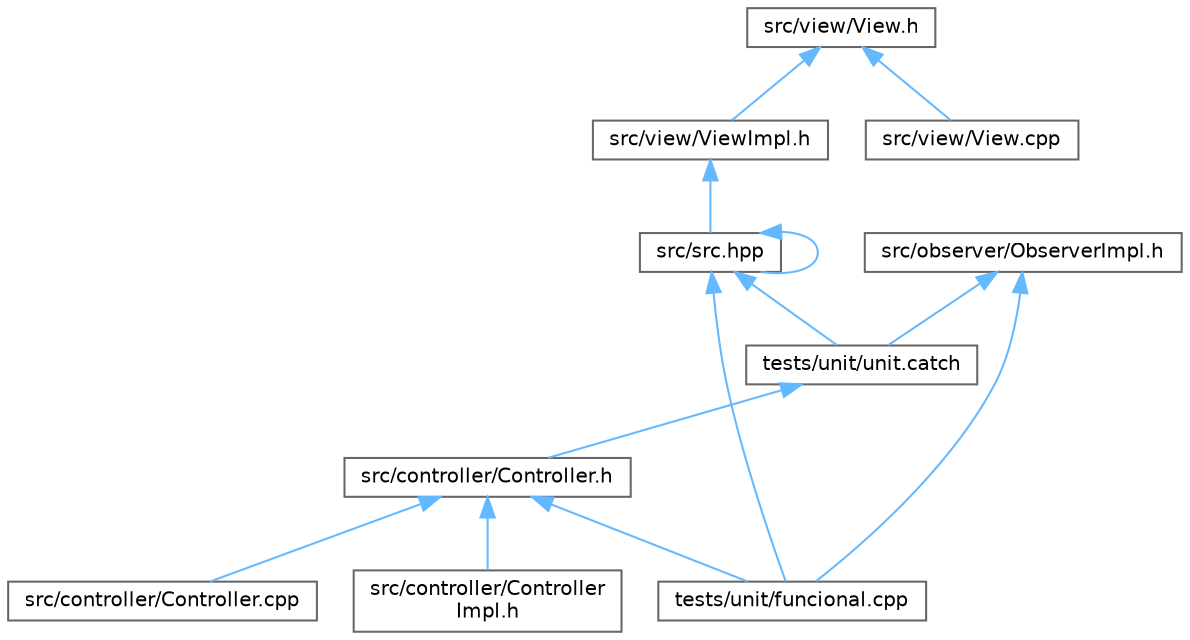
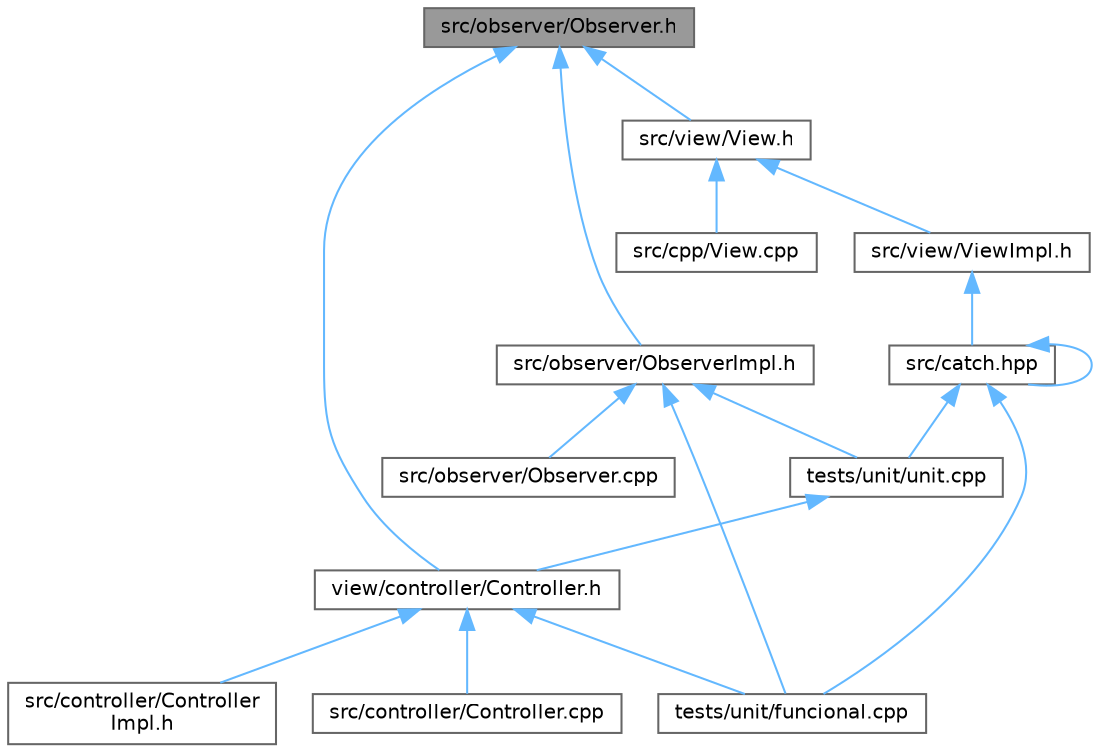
none -> (559, 28)
(972, 140) -> (717, 252)
(710, 252) -> (972, 365)
(862, 365) -> (896, 477)
(488, 477) -> (467, 590)
none -> (528, 477)
